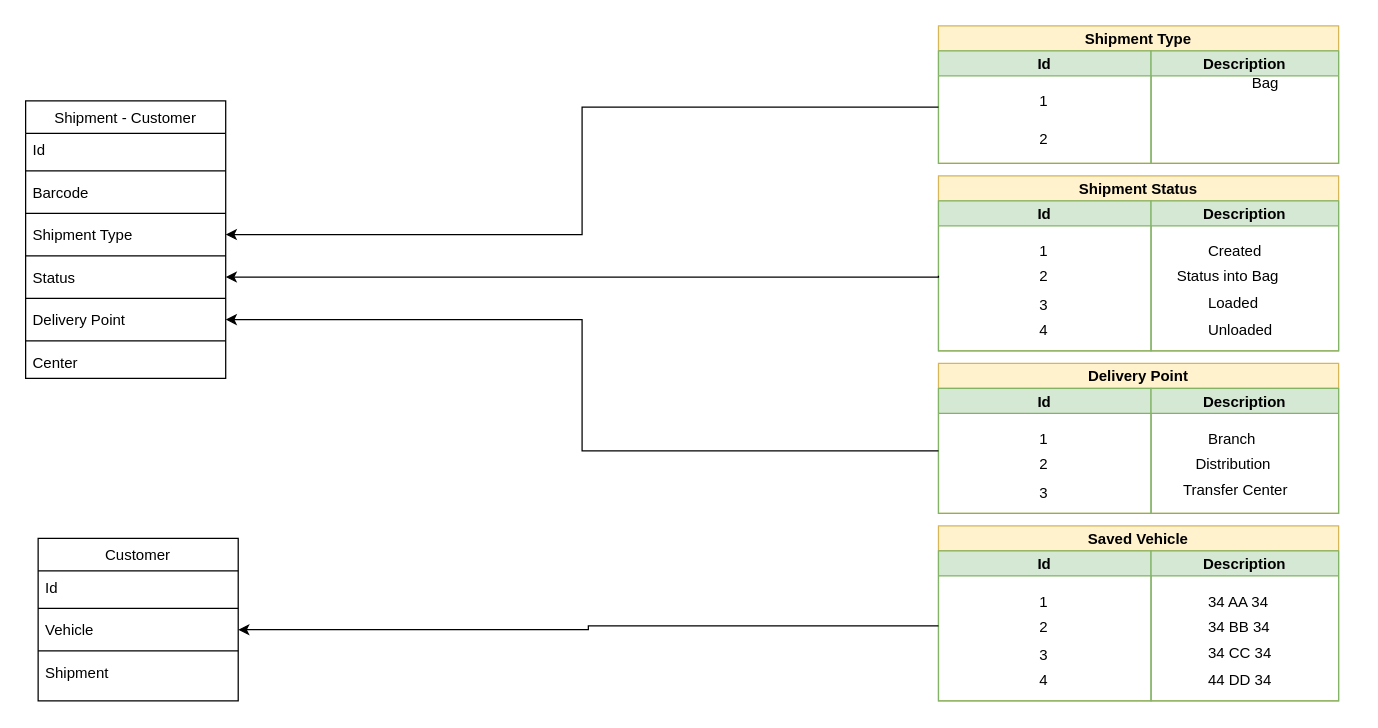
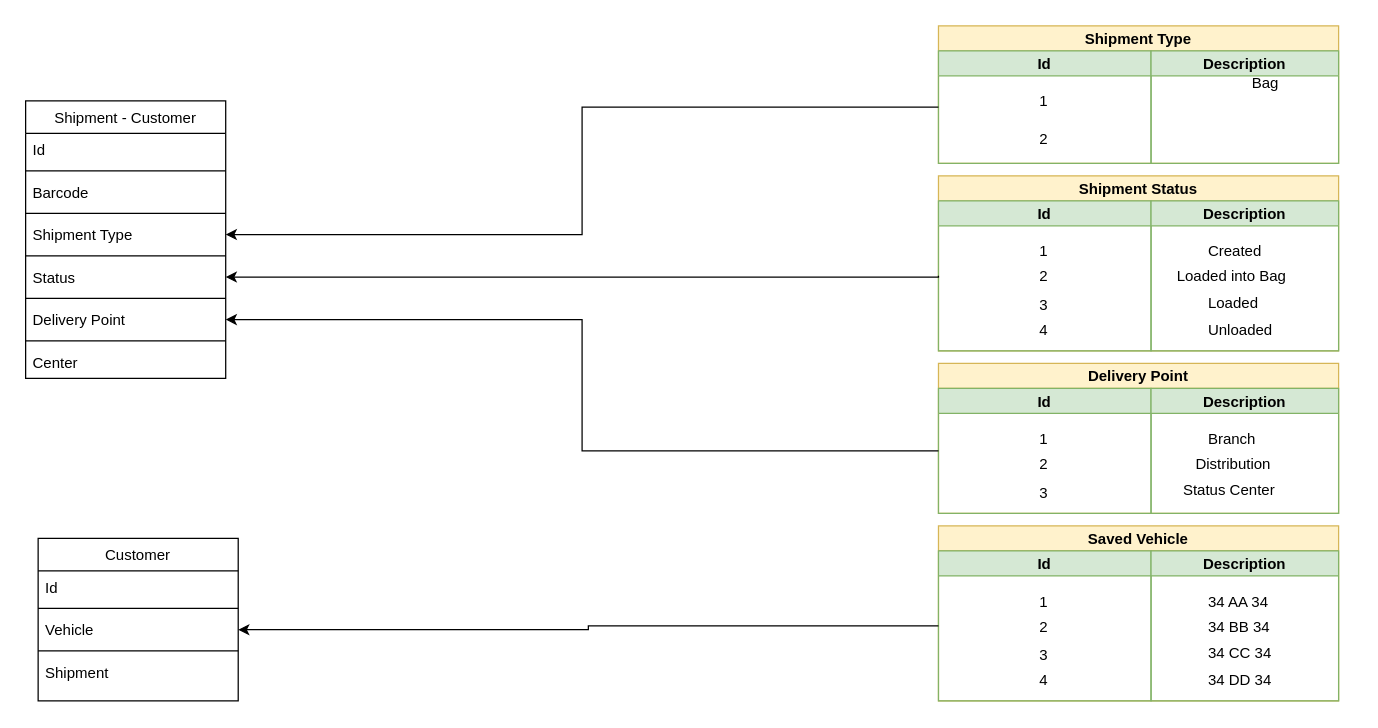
(1233, 276) -> (1233, 276)
(1244, 490) -> (1235, 490)
(1237, 680) -> (1237, 680)
